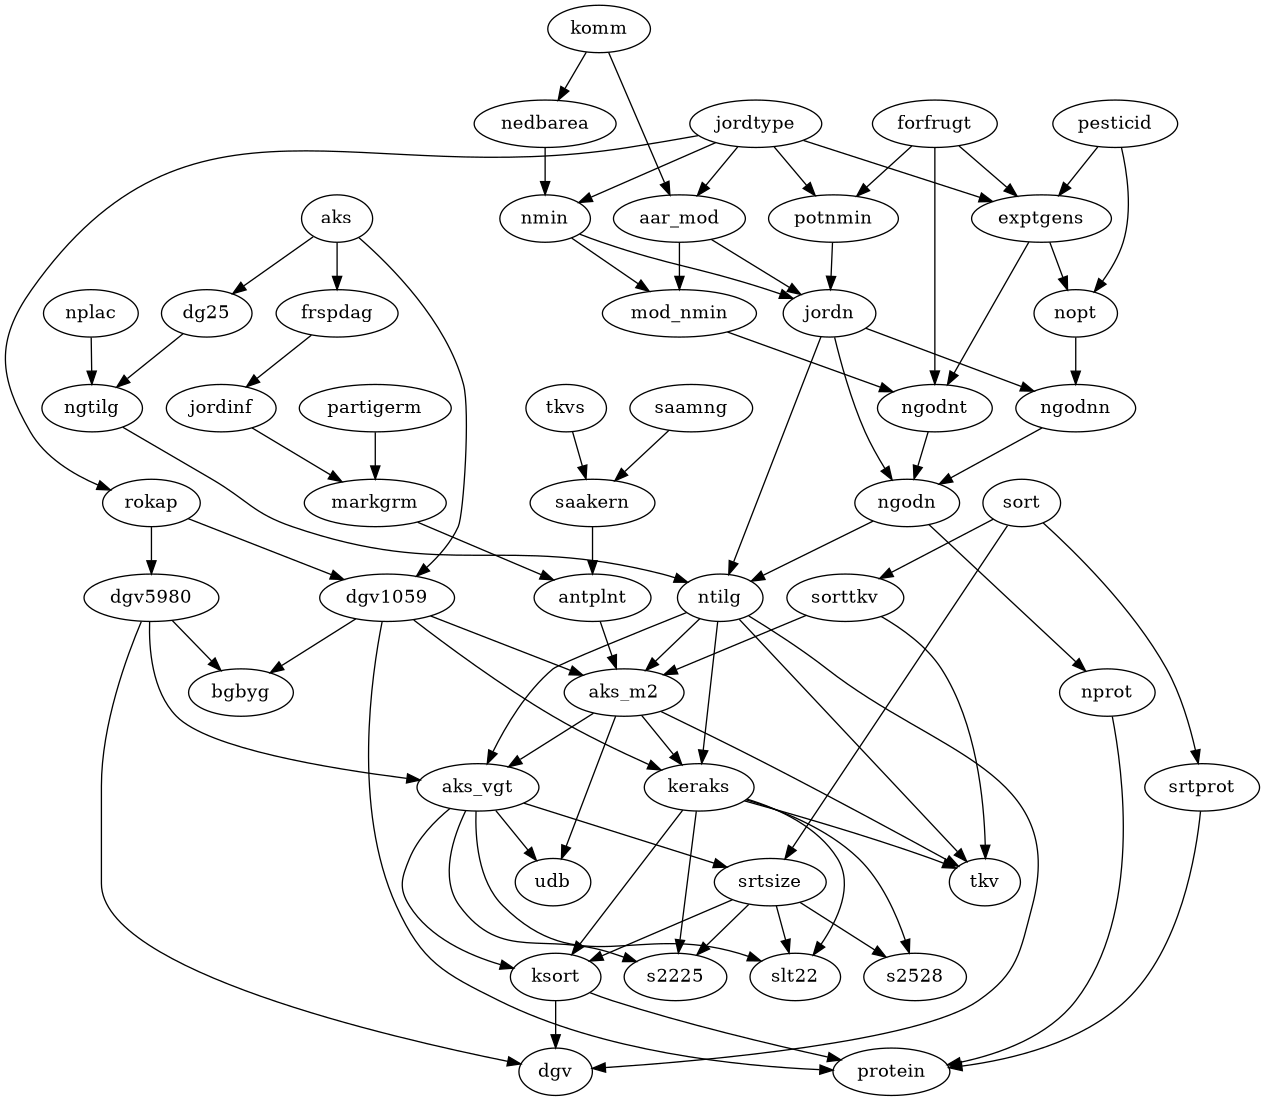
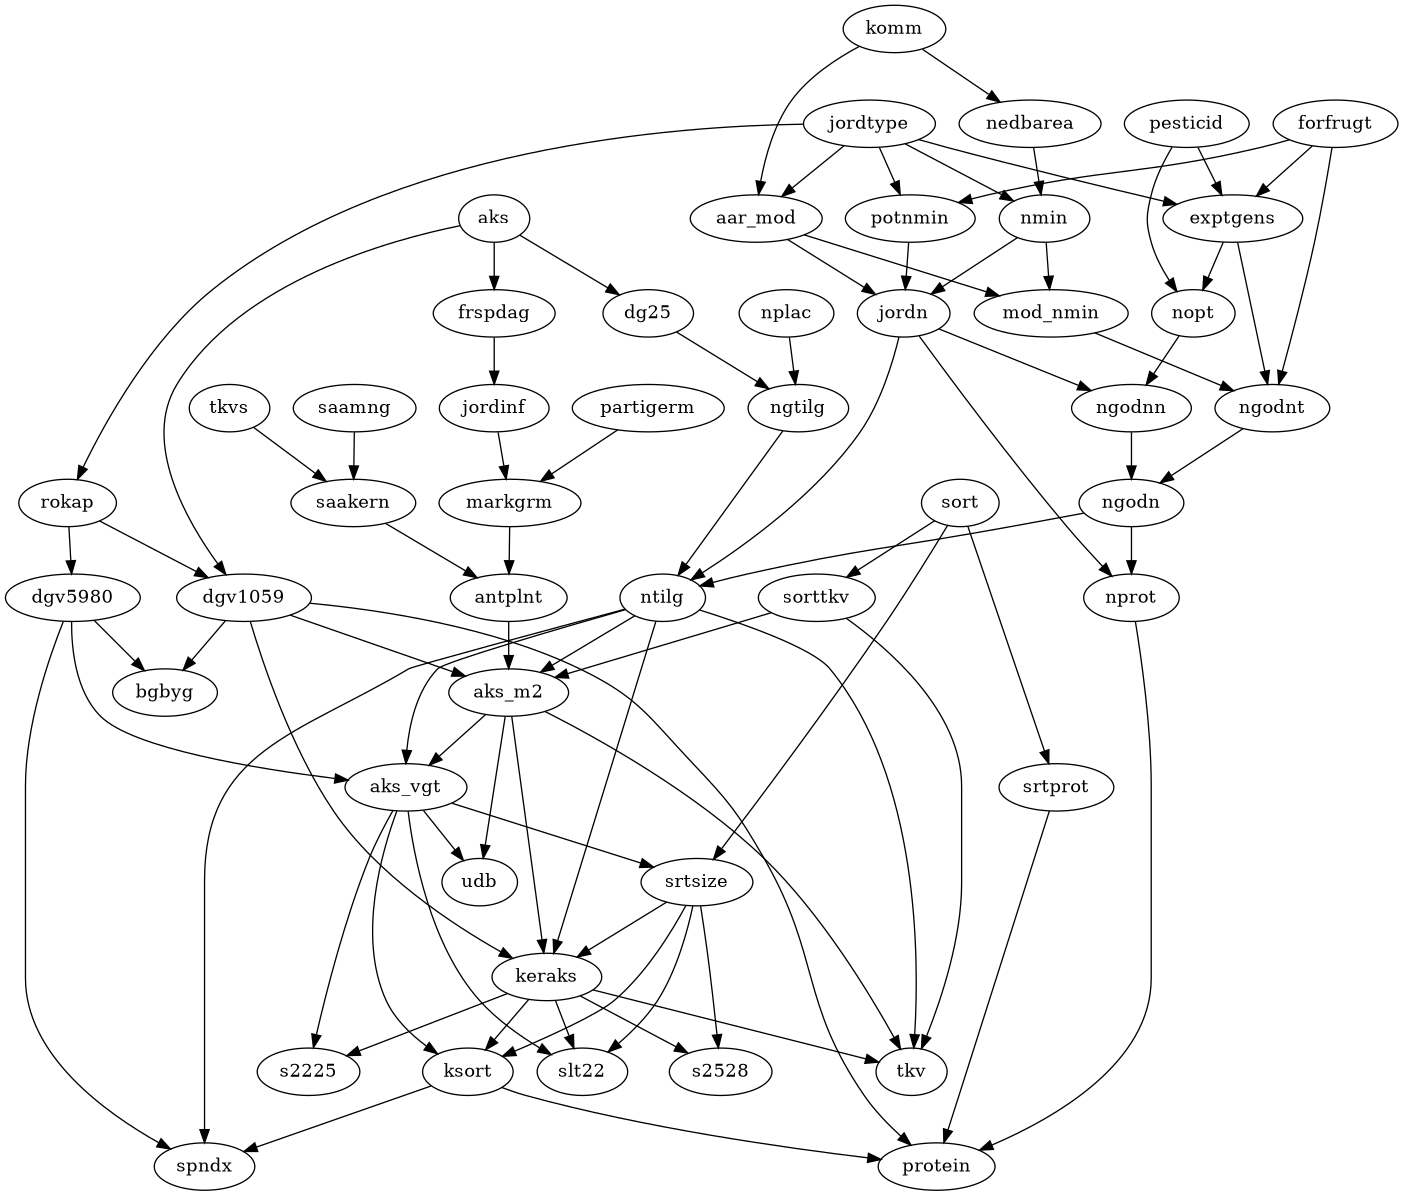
(854, 405) -> (1008, 454)
(728, 925) -> (628, 926)
(556, 1072) -> (205, 1167)
